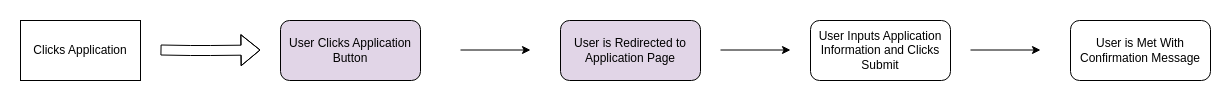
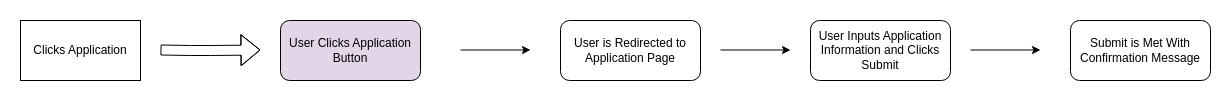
(631, 51) -> (631, 51)
(1141, 51) -> (1141, 51)
